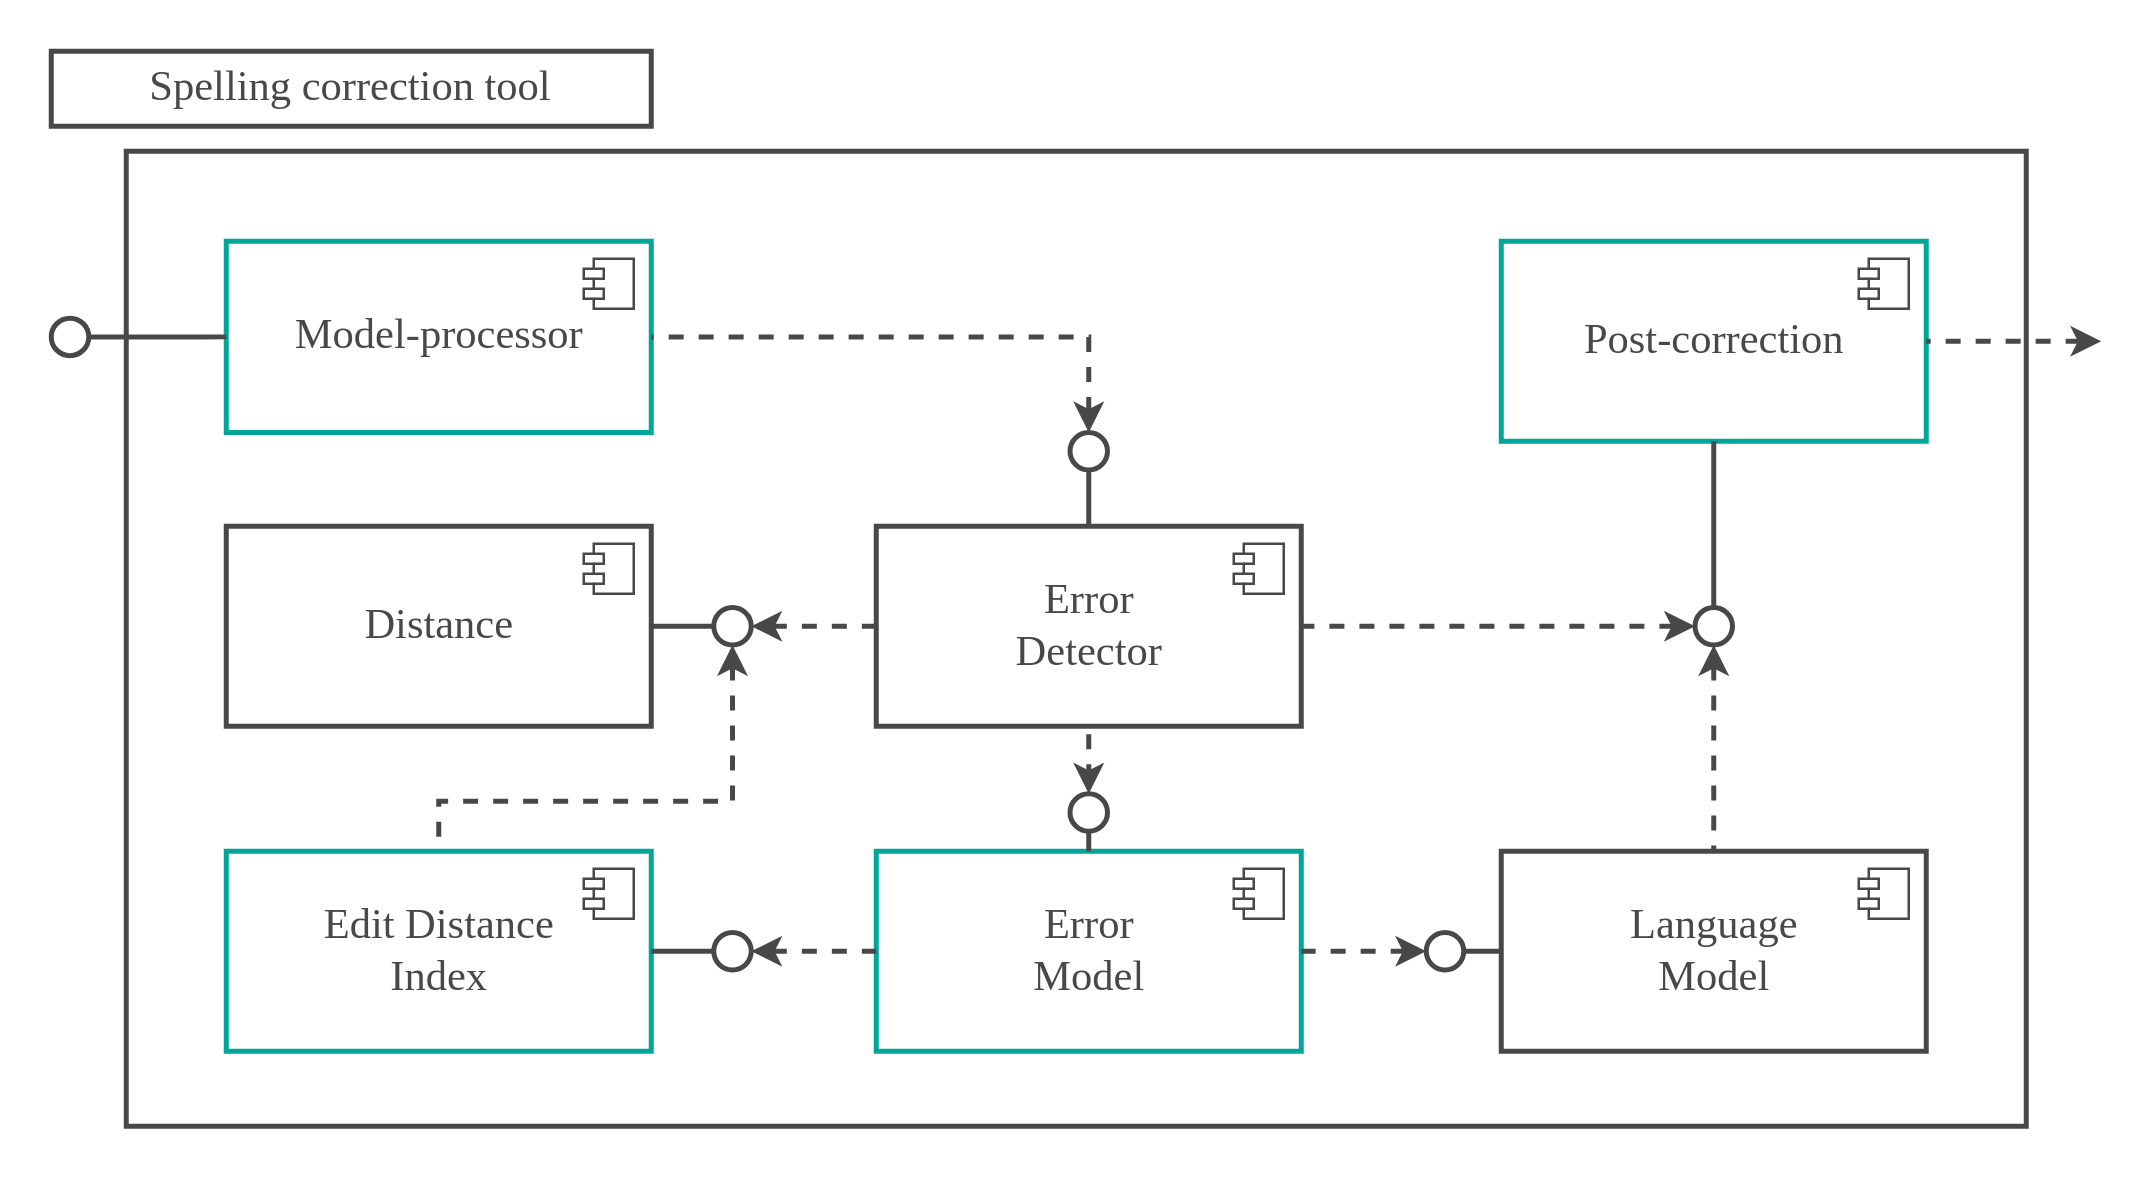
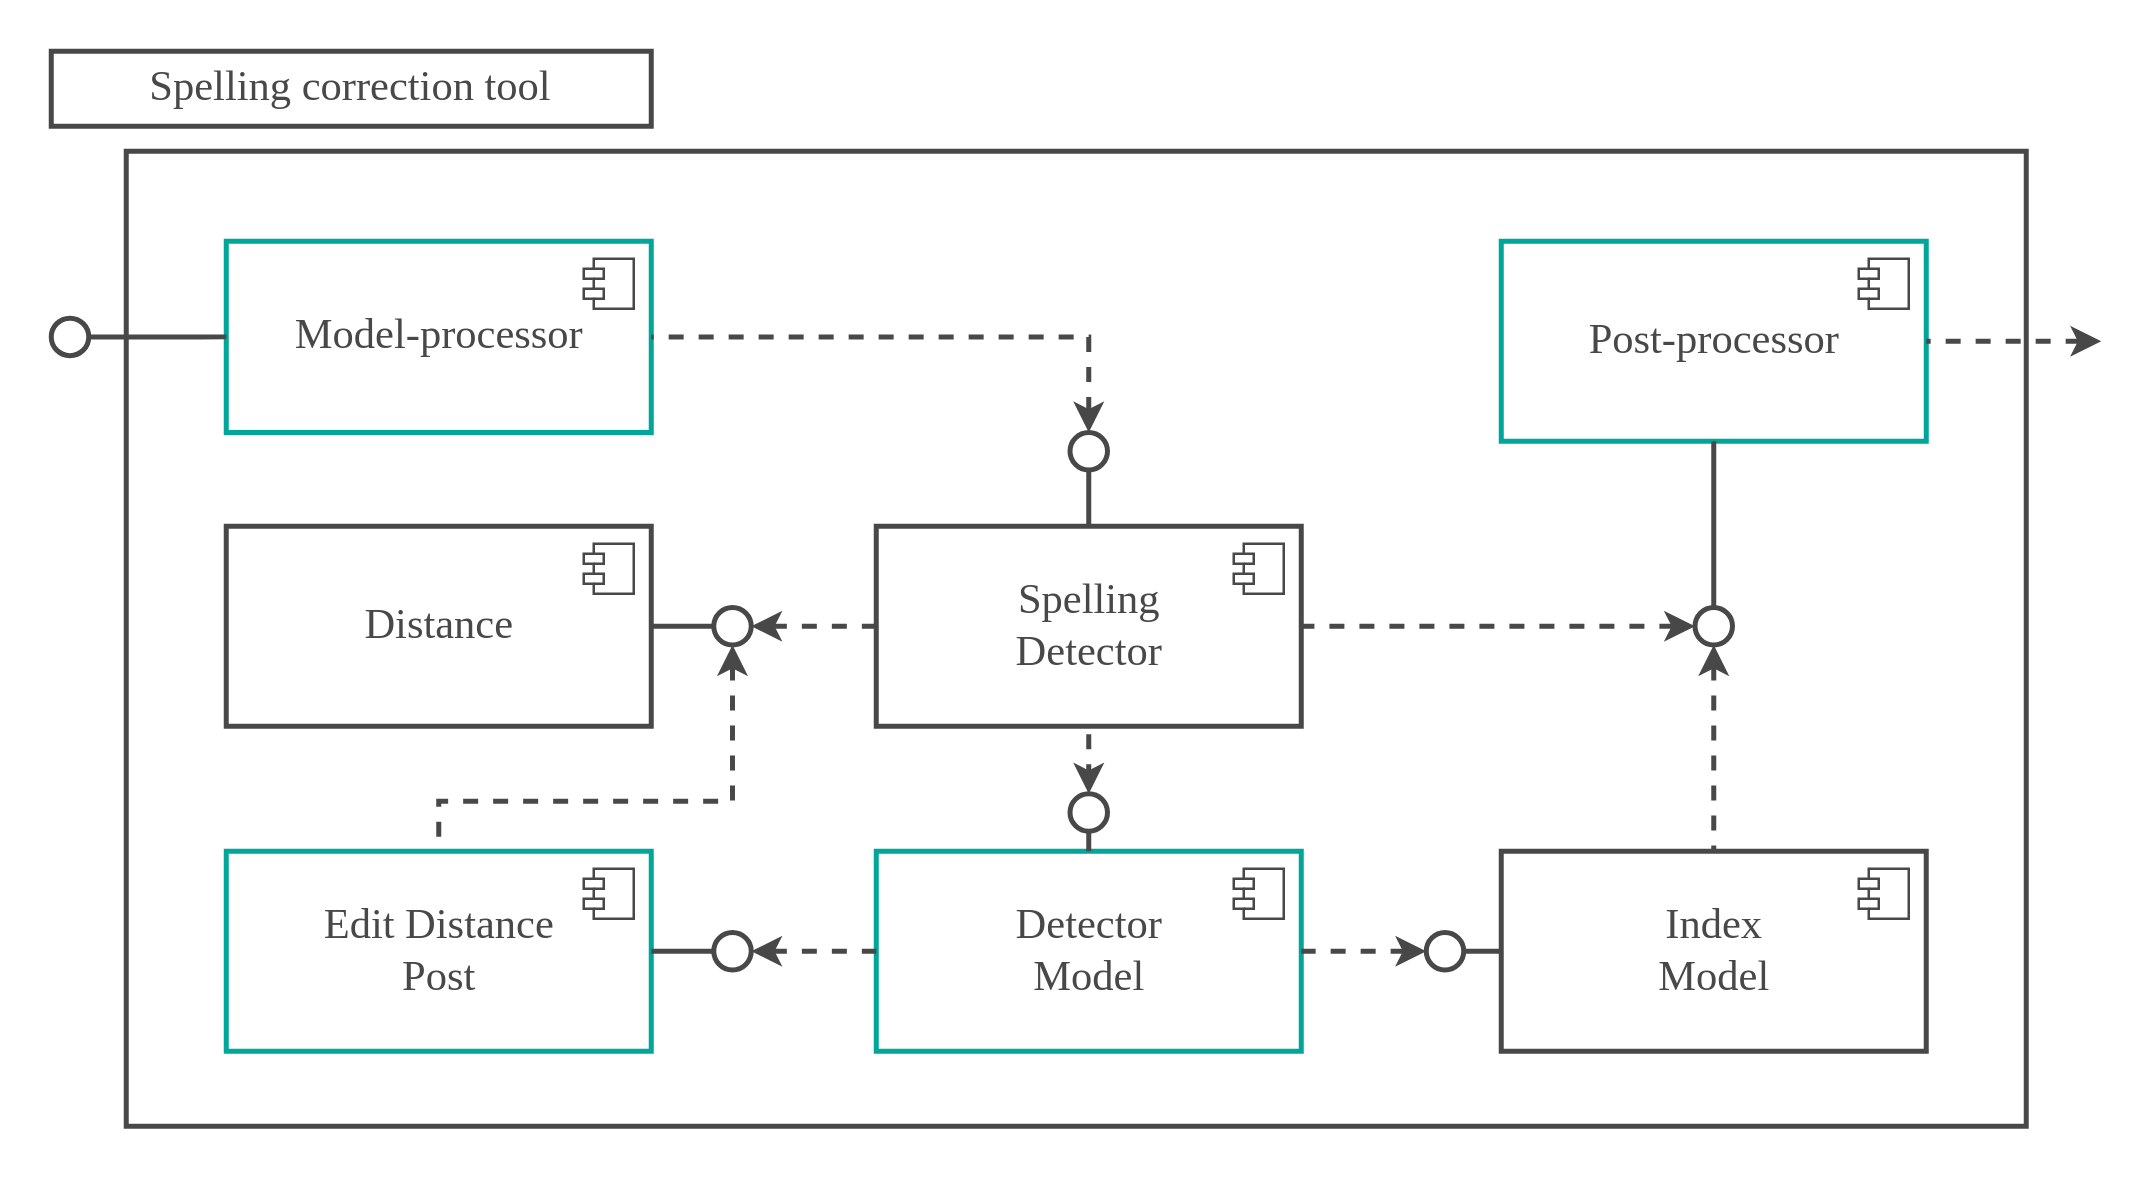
(1715, 341) -> (1715, 341)
(1090, 626) -> (1090, 626)
(440, 951) -> (440, 951)
(1090, 951) -> (1090, 951)
(1715, 951) -> (1715, 951)
